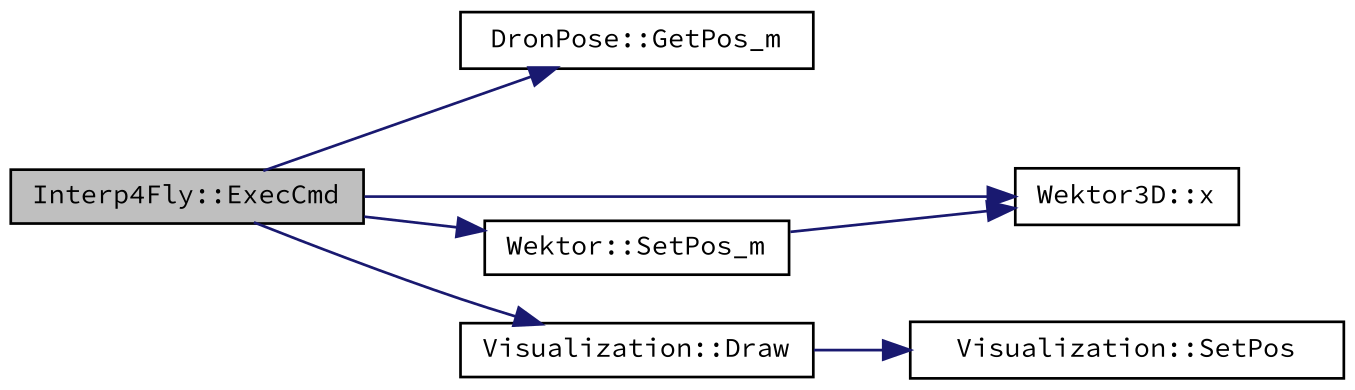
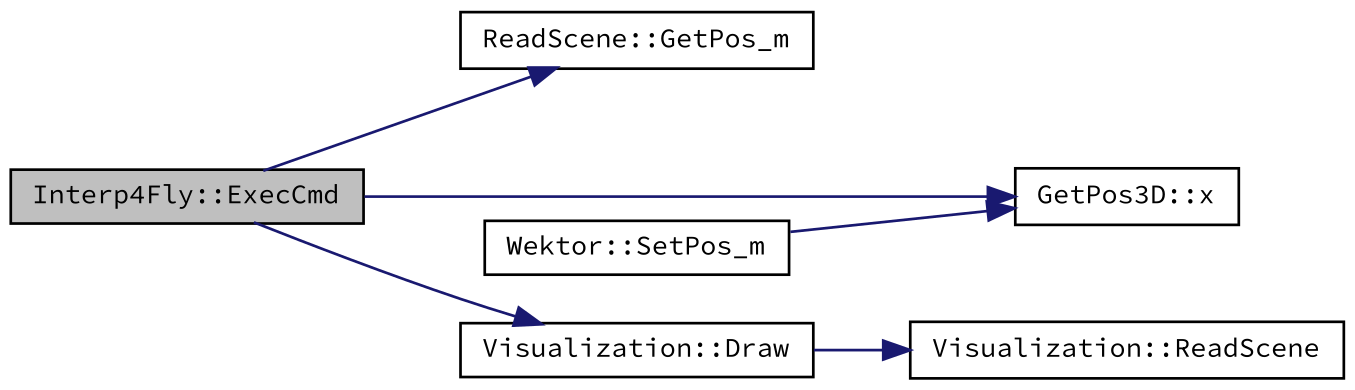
(637, 40) -> (637, 40)
(1127, 197) -> (1127, 197)
(410, 222) -> none
(1127, 350) -> (1127, 350)
